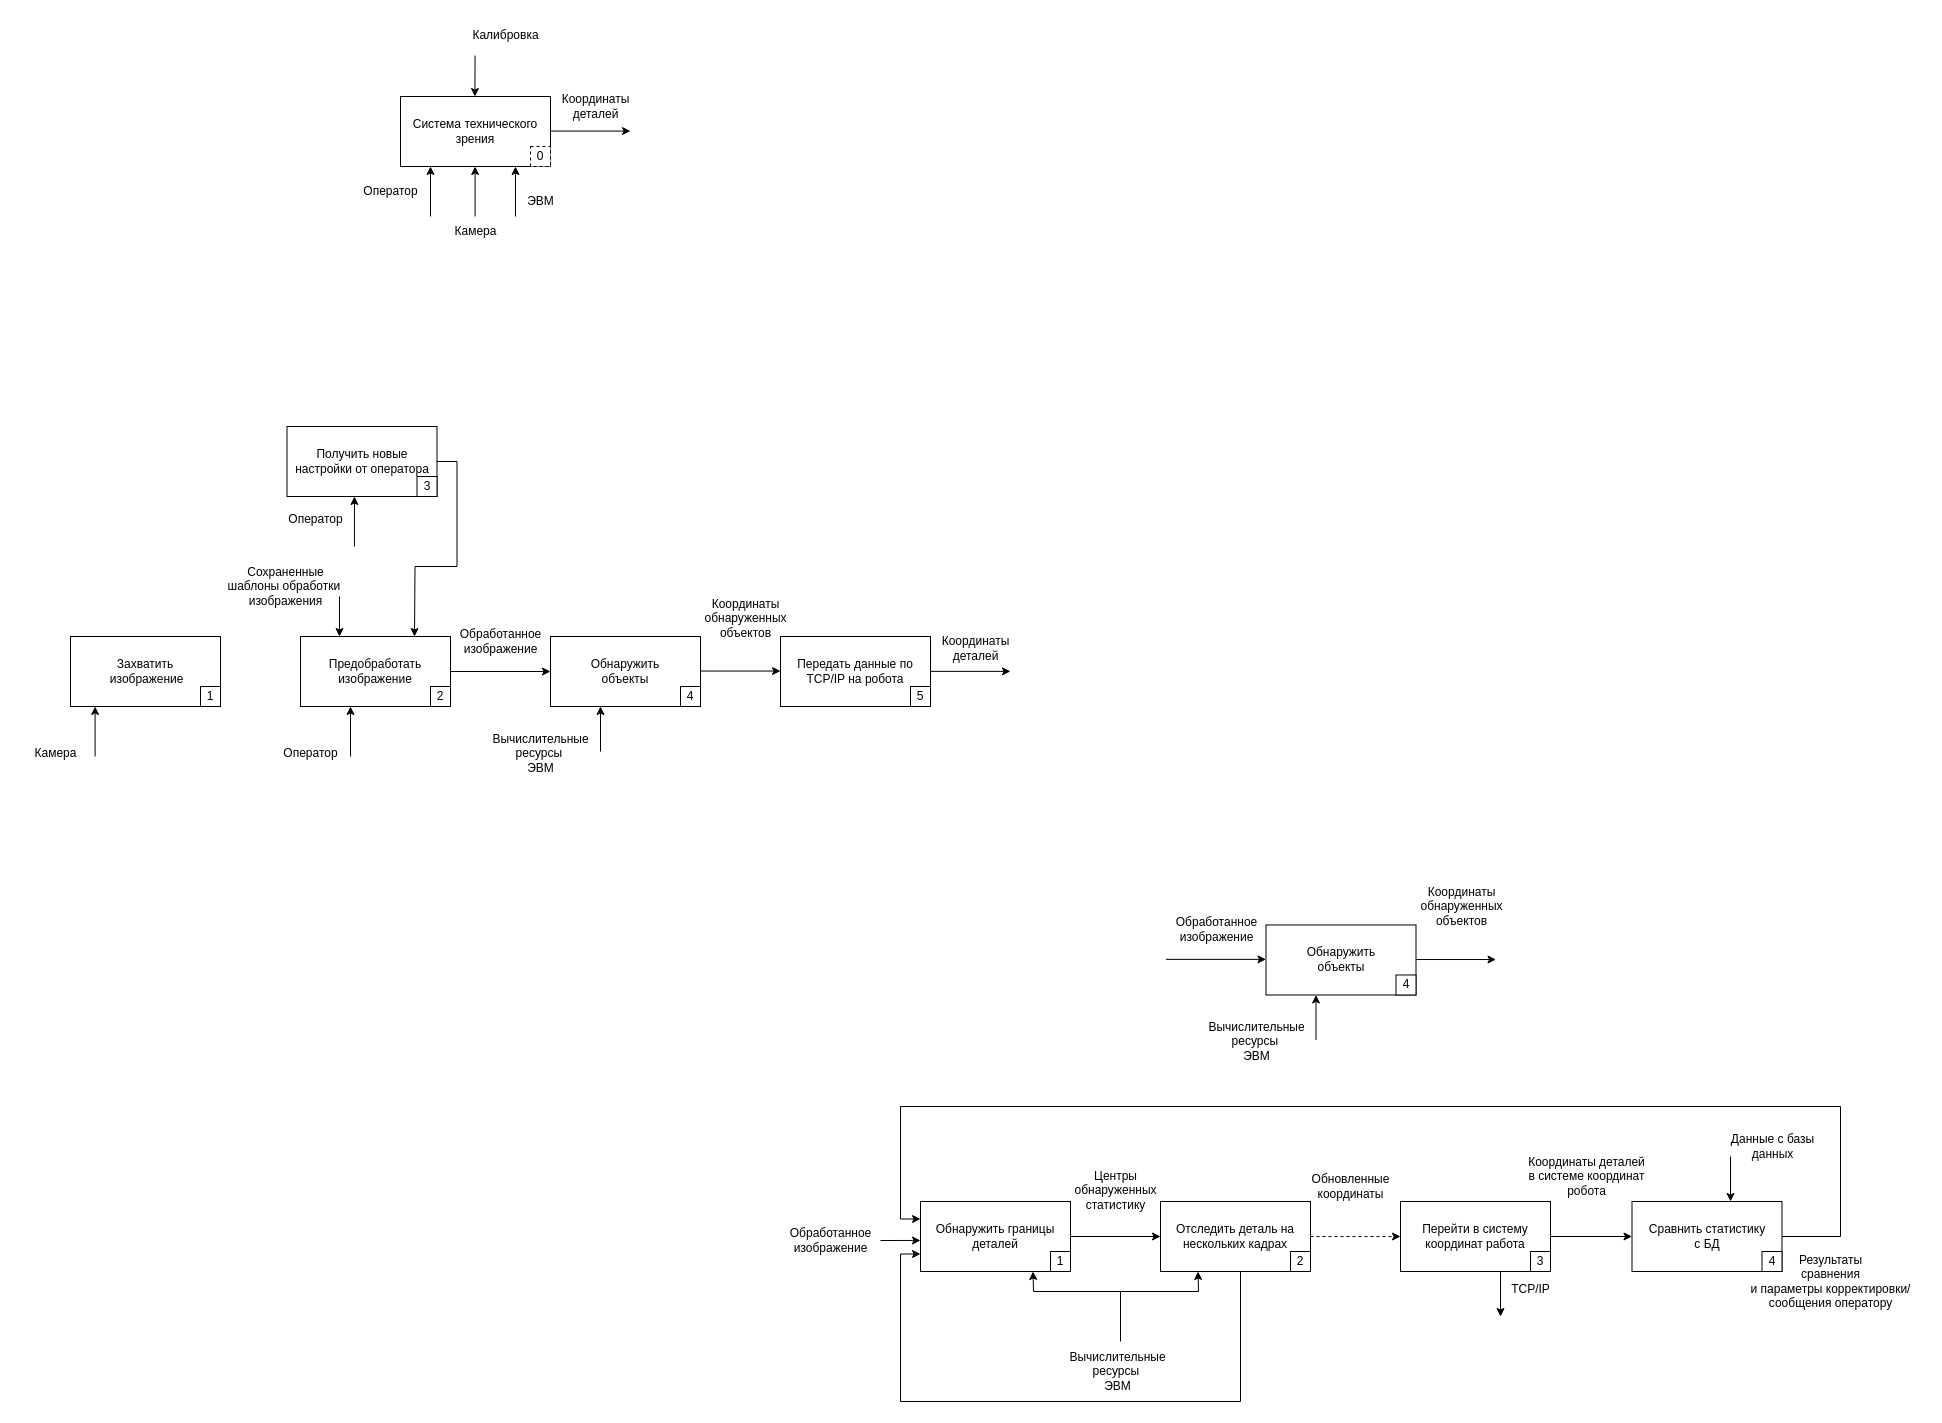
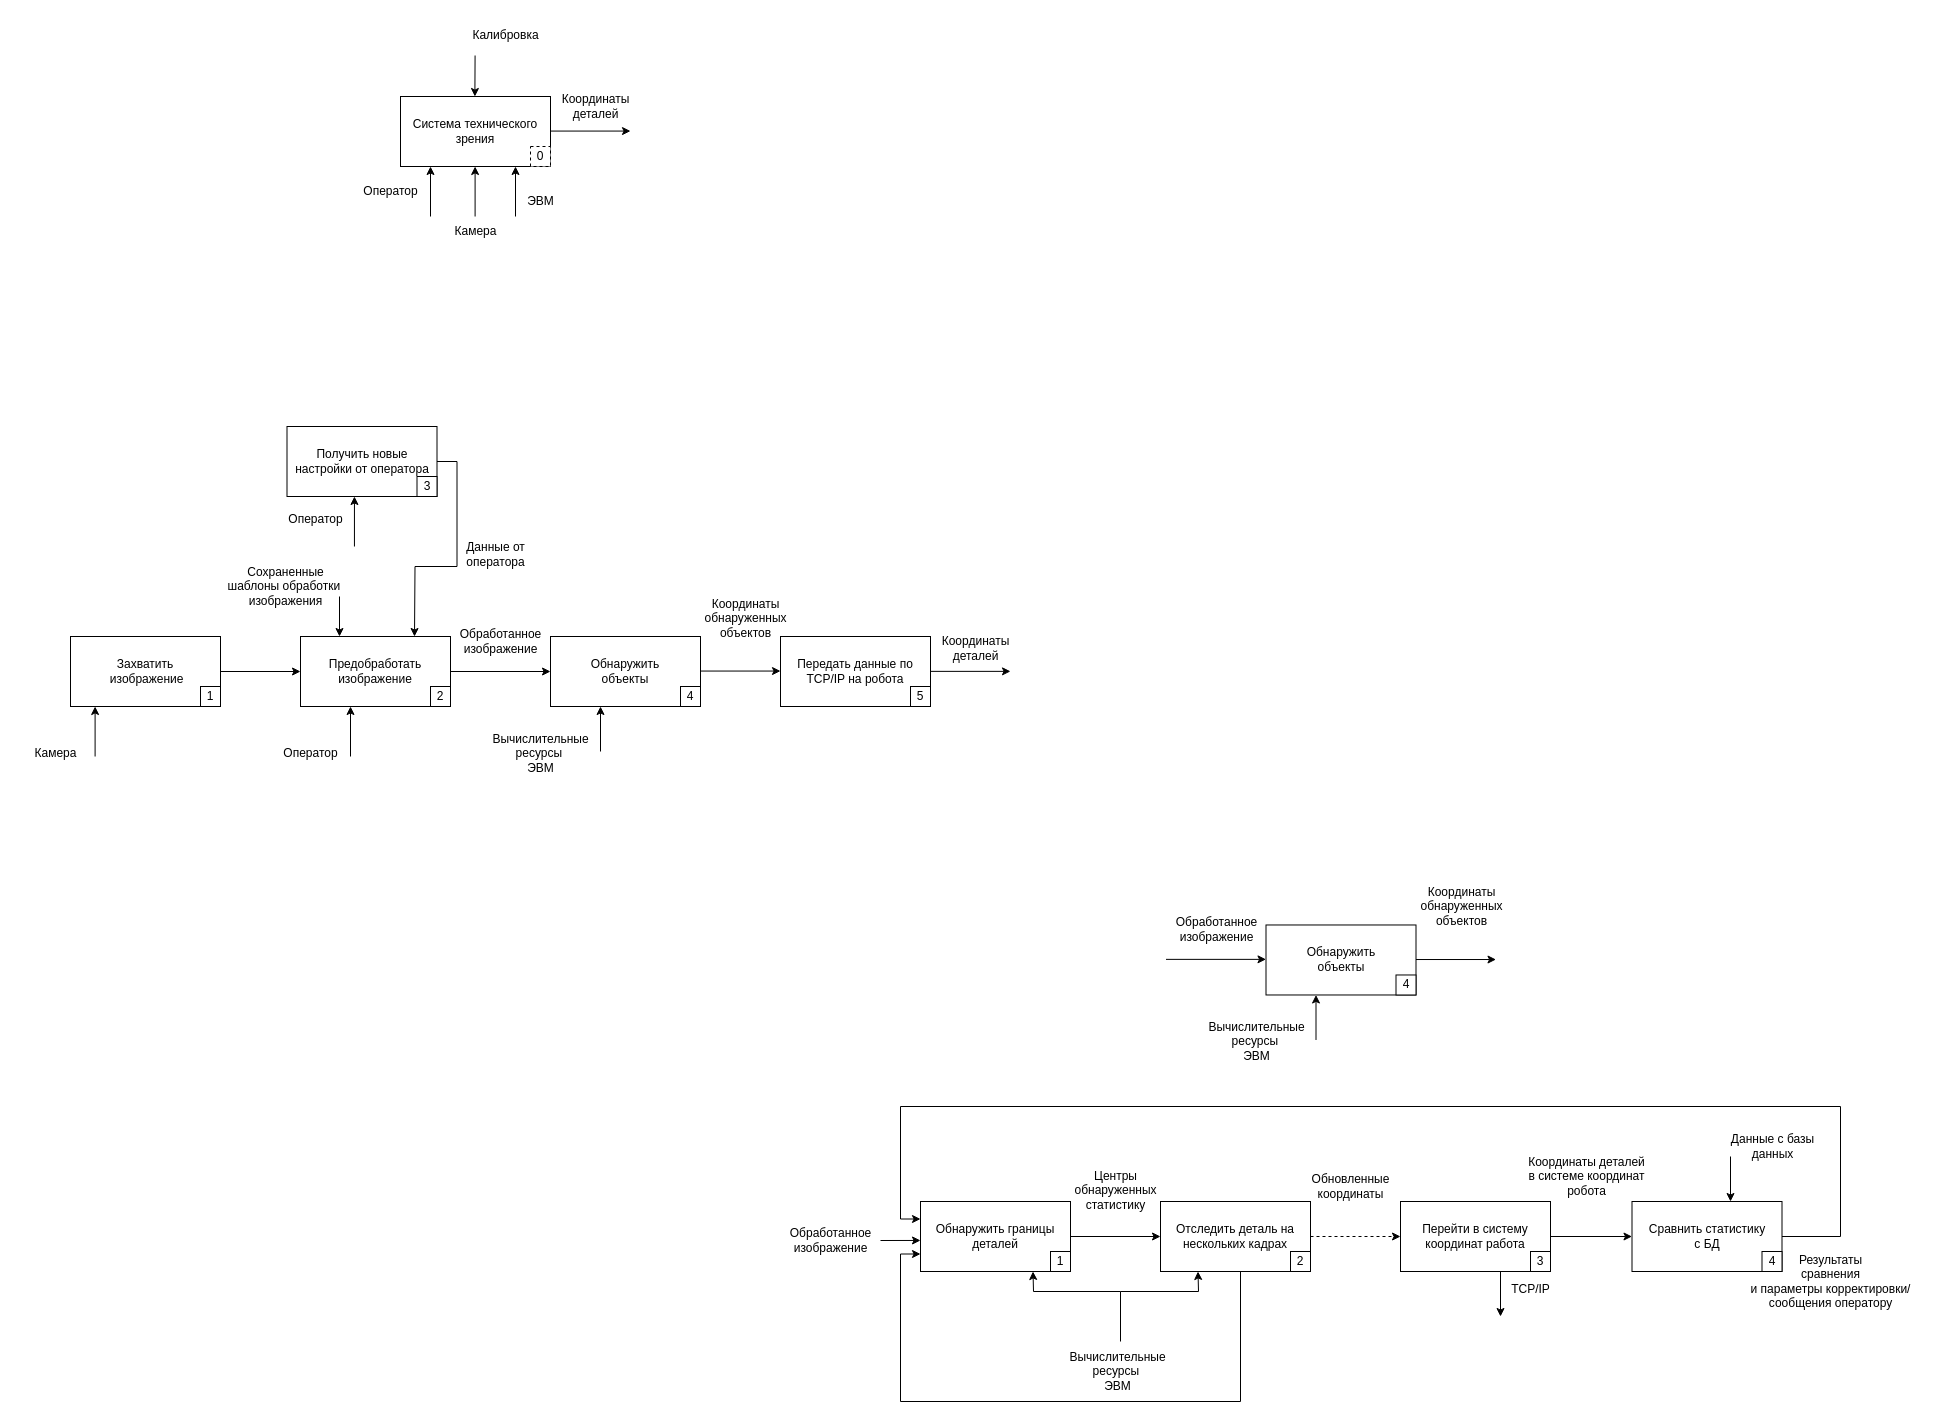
none -> (496, 555)
none -> (257, 672)
